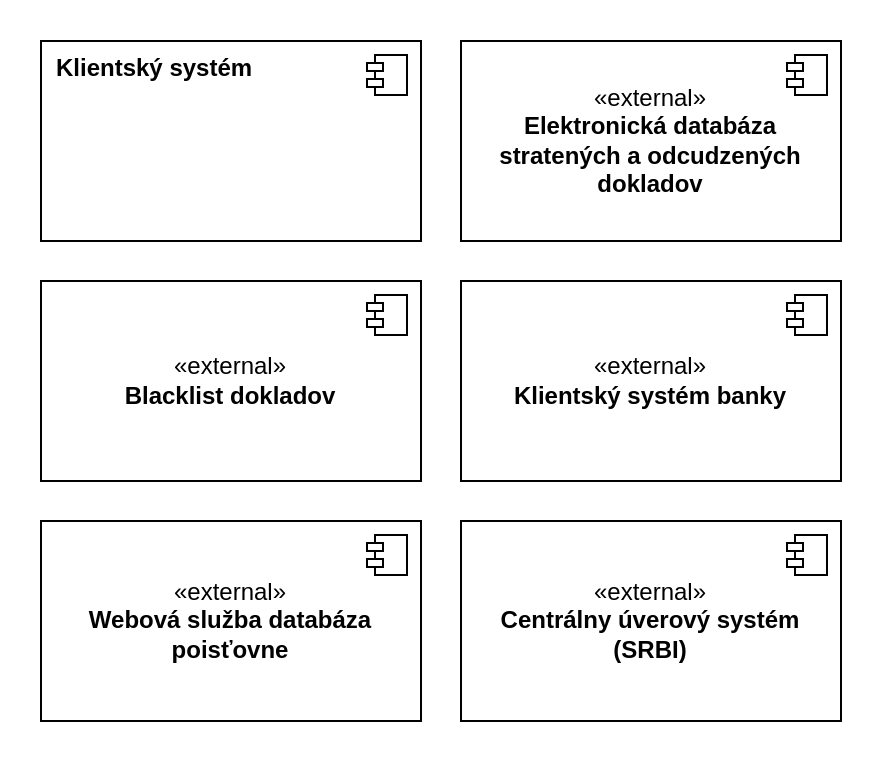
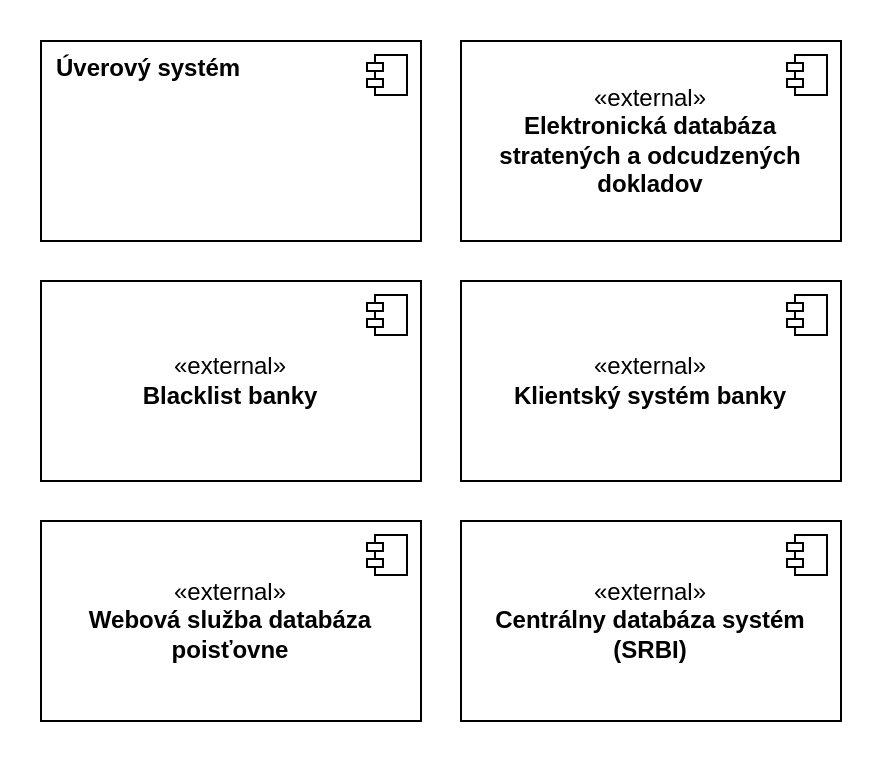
(155, 69) -> (148, 69)
(231, 381) -> (231, 381)
(651, 621) -> (651, 621)
